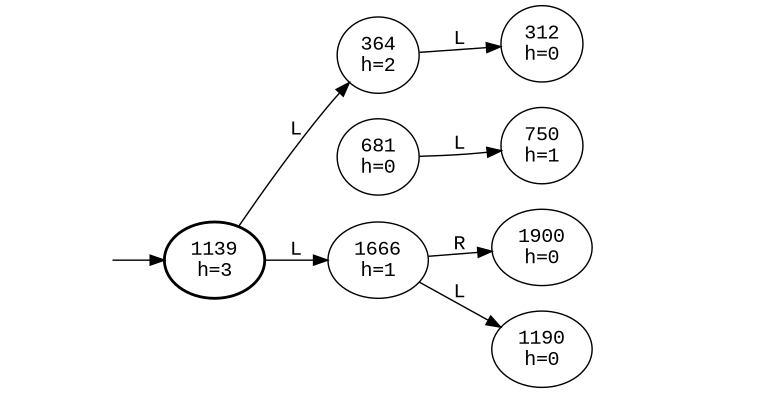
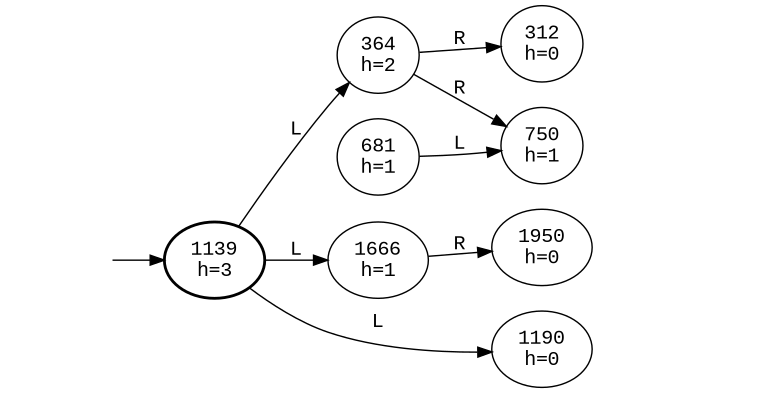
(460, 39) -> (460, 39)
none -> (454, 97)
(378, 157) -> (378, 157)
(542, 247) -> (542, 247)
(454, 301) -> (357, 340)
